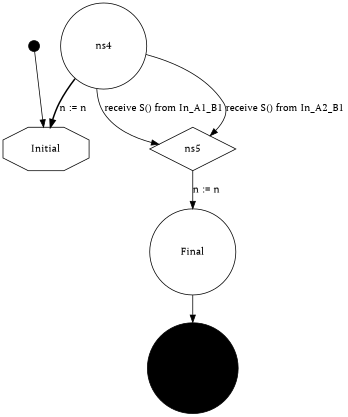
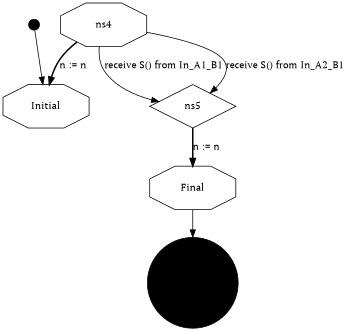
(104, 46) -> (104, 25)
(193, 186) -> (193, 143)
(193, 252) -> (193, 188)
